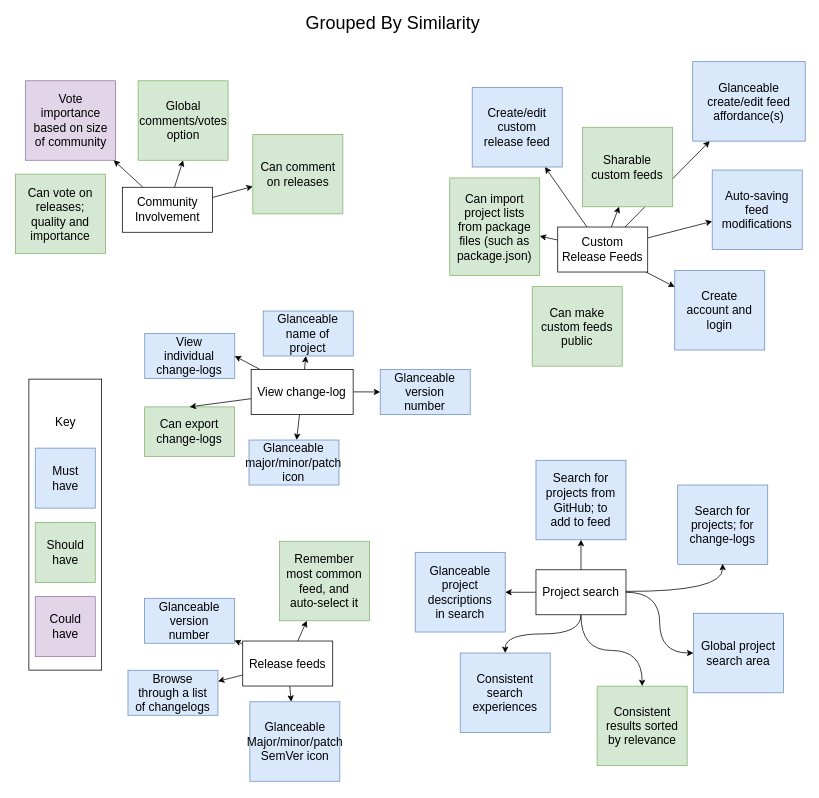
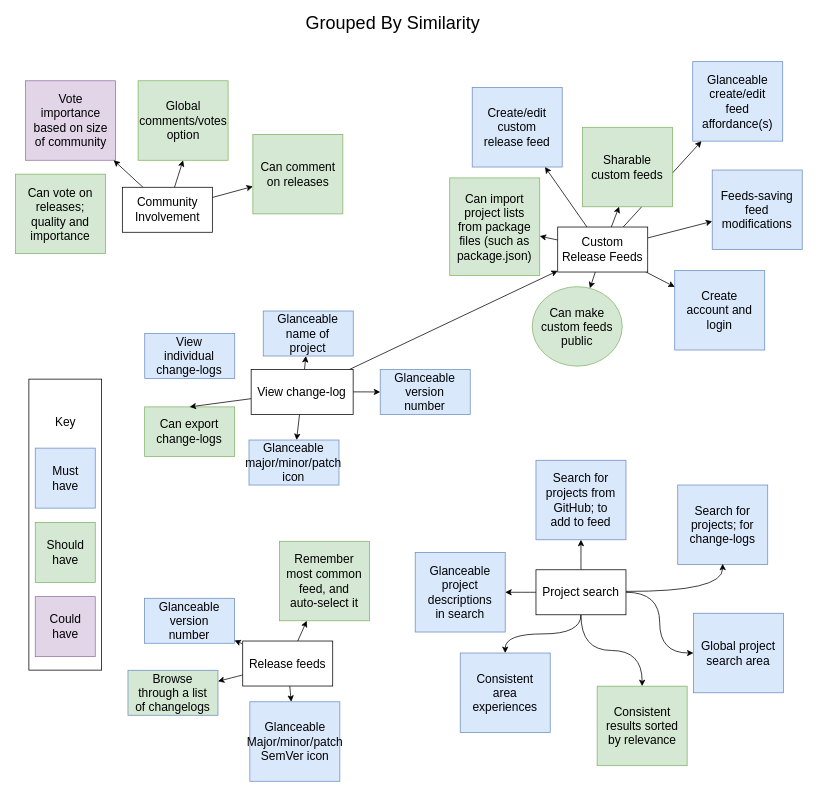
(749, 101) -> (738, 101)
(757, 210) -> (757, 210)
none -> (593, 278)
(577, 326) -> (577, 326)
(250, 364) -> (451, 321)
(173, 693) -> (173, 693)
(505, 693) -> (505, 693)
